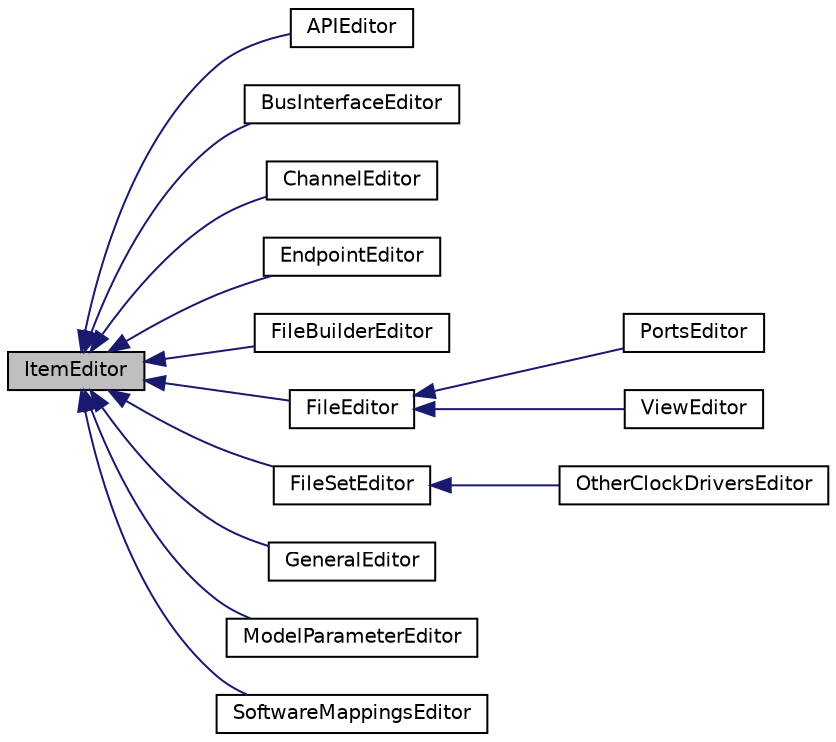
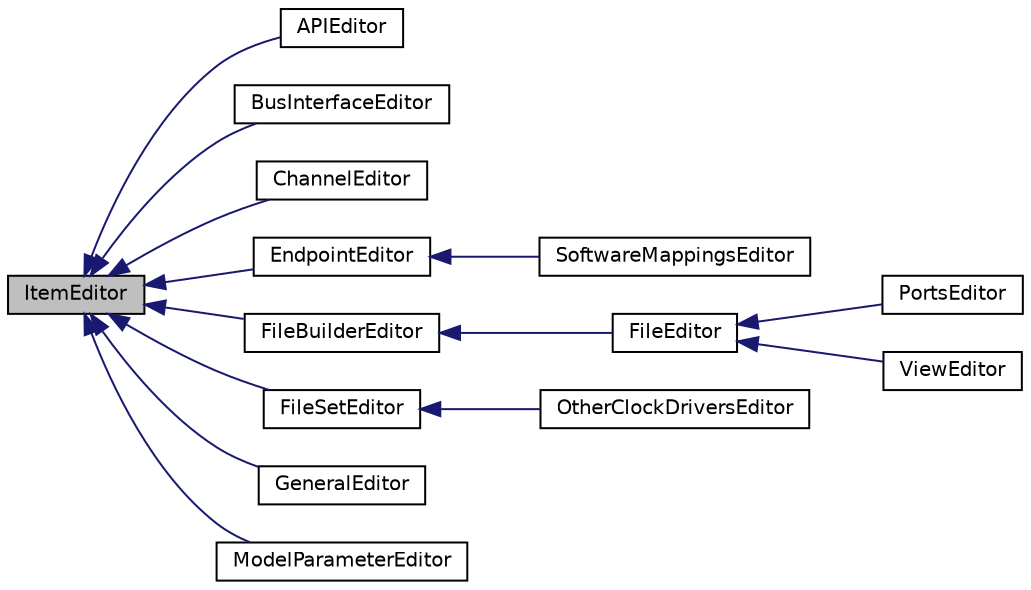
(227, 392) -> (536, 333)
(139, 570) -> (495, 257)
